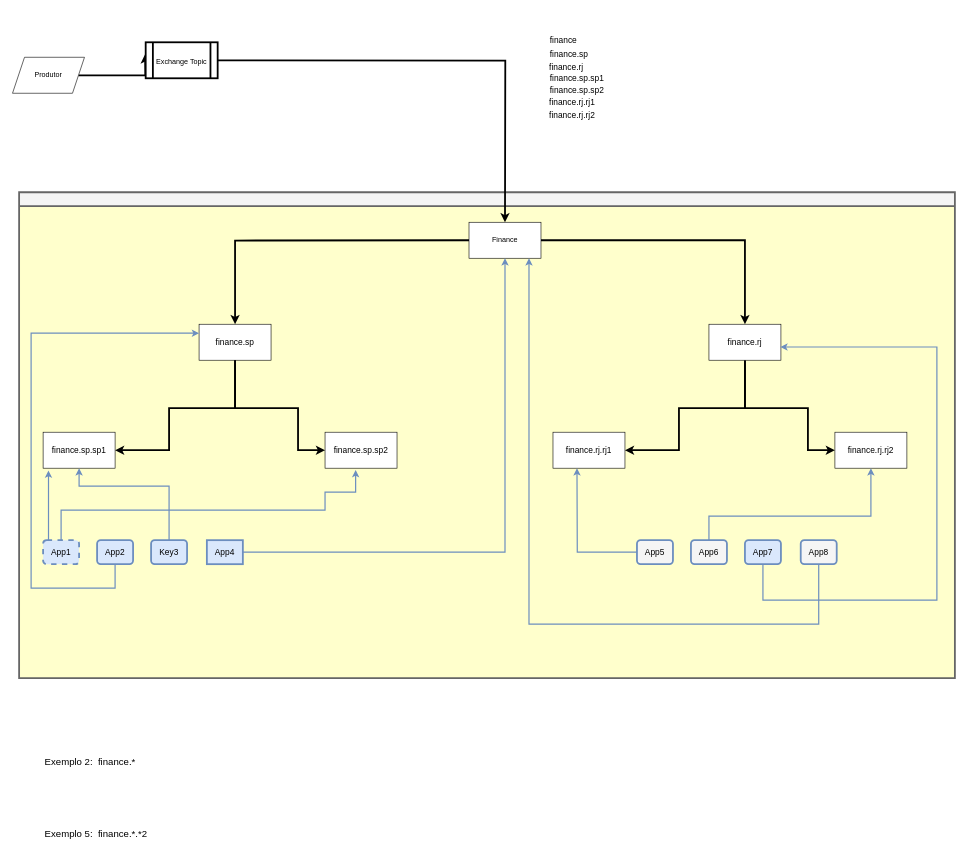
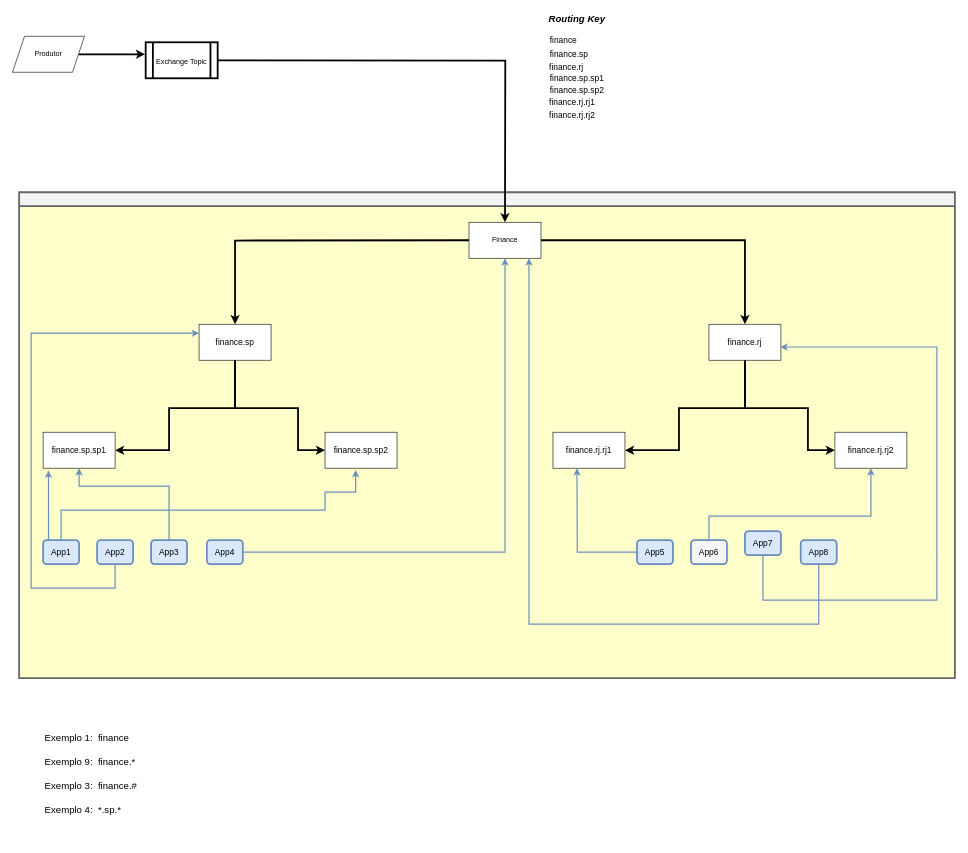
none -> (581, 18)
(48, 75) -> (48, 54)
(61, 552) -> (61, 552)
(169, 552) -> (169, 552)
(225, 552) -> (225, 552)
(655, 552) -> (655, 552)
(763, 552) -> (763, 543)
(819, 552) -> (819, 552)
none -> (92, 738)
(94, 762) -> (94, 762)
none -> (95, 786)
none -> (86, 810)
(101, 834) -> none
